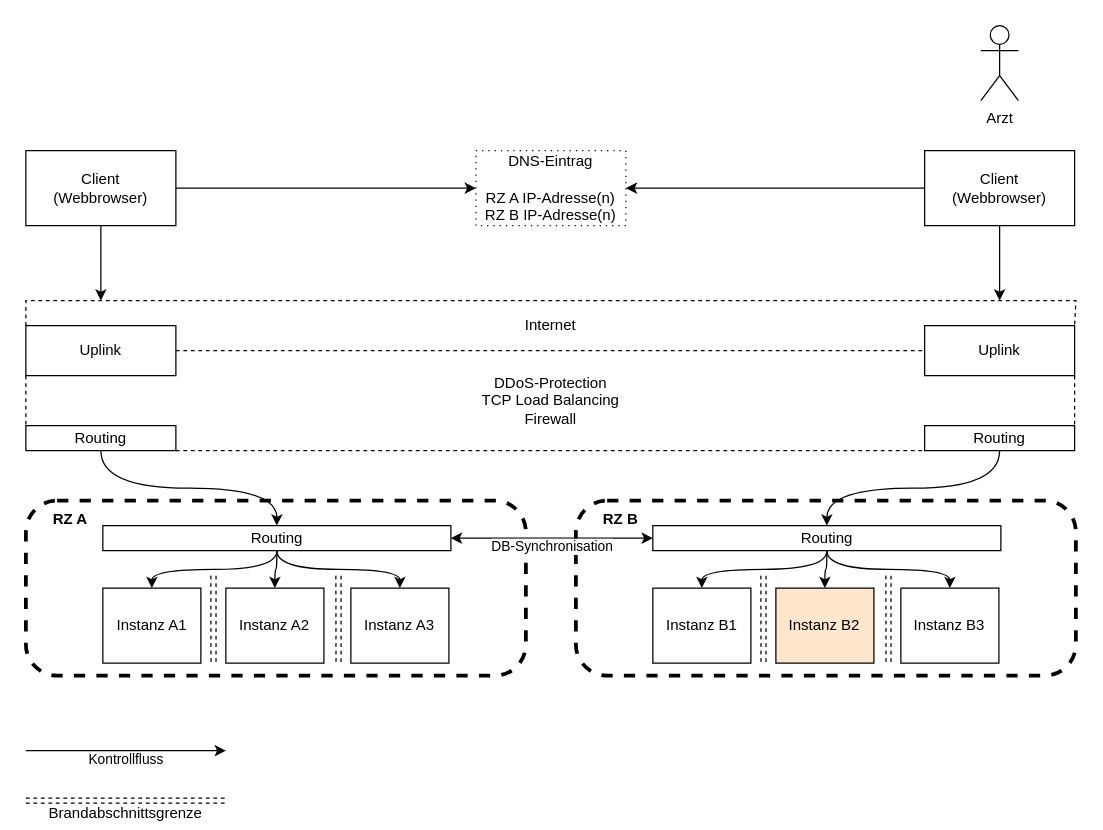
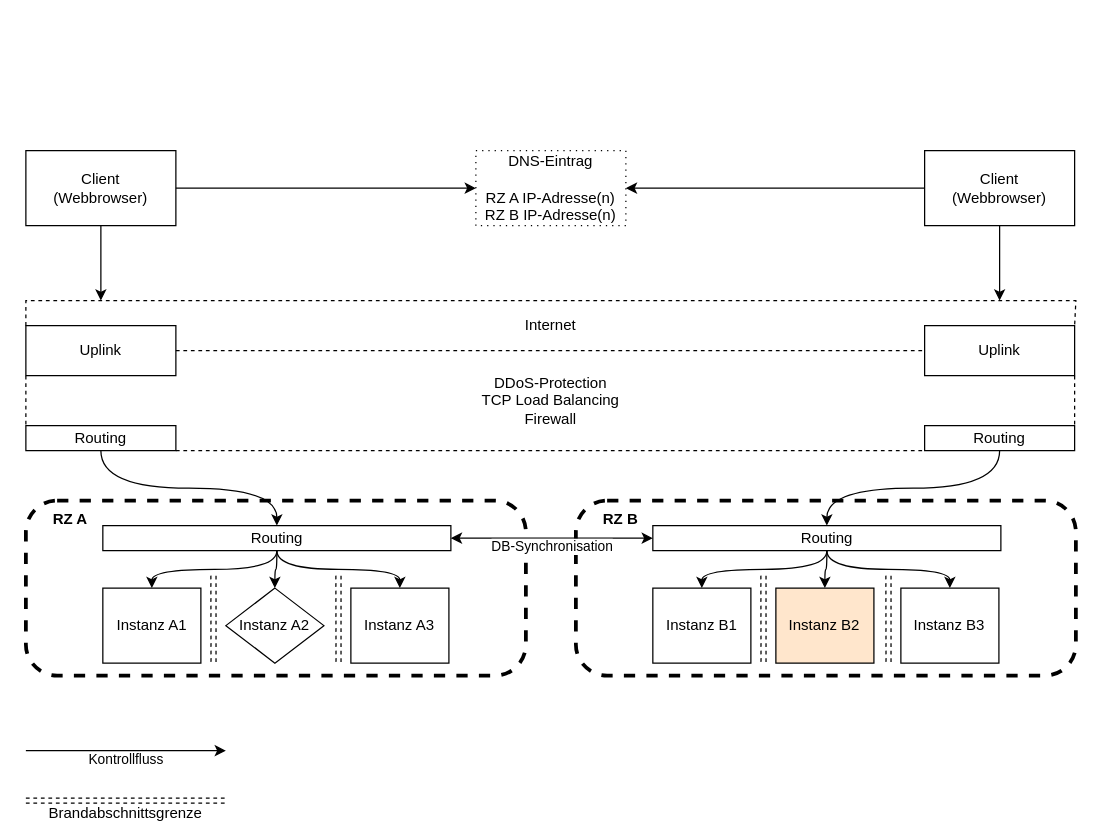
(999, 63) -> none
(275, 626) -> (275, 626)
